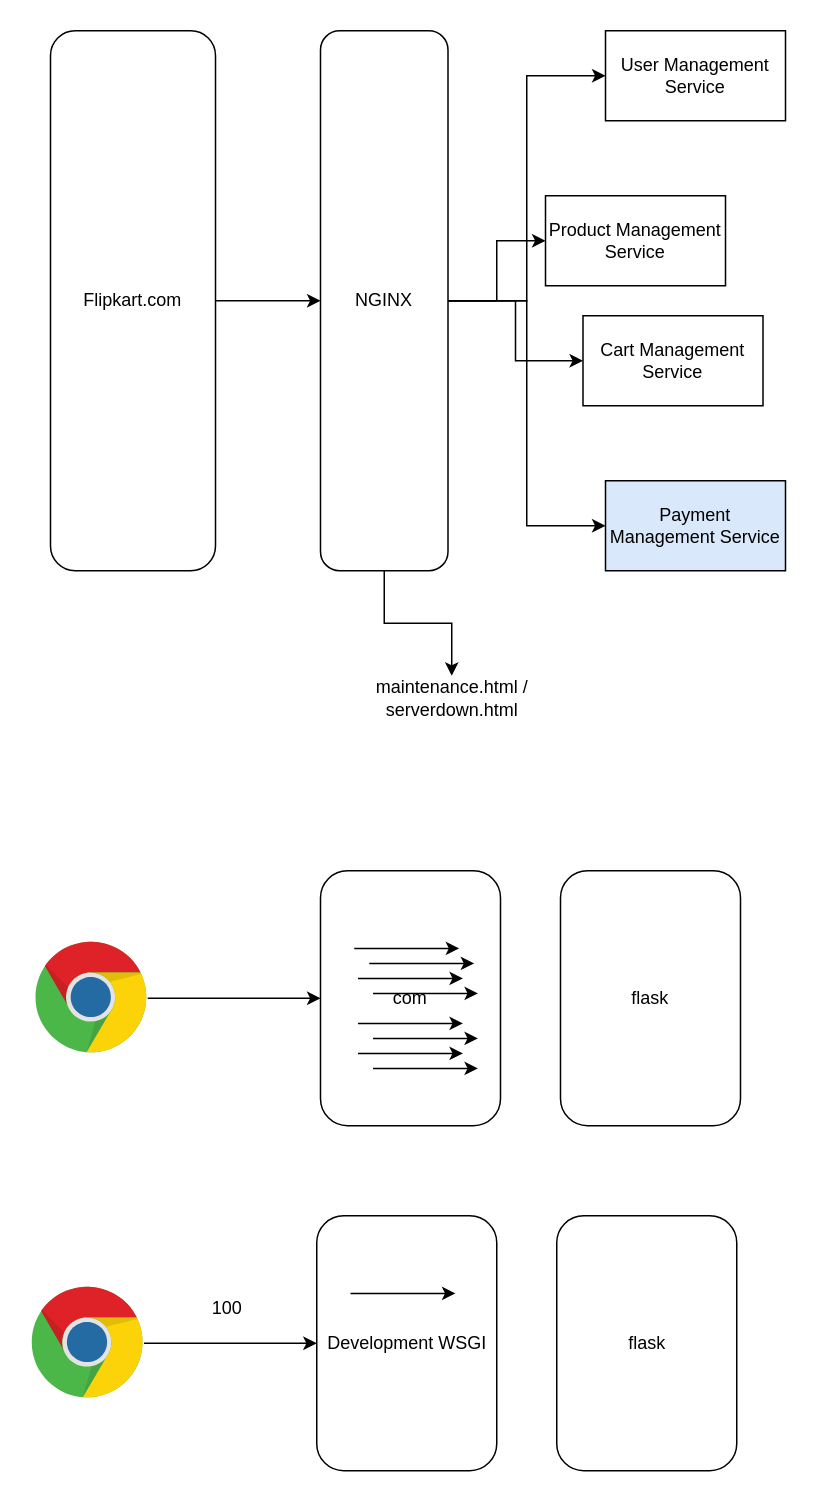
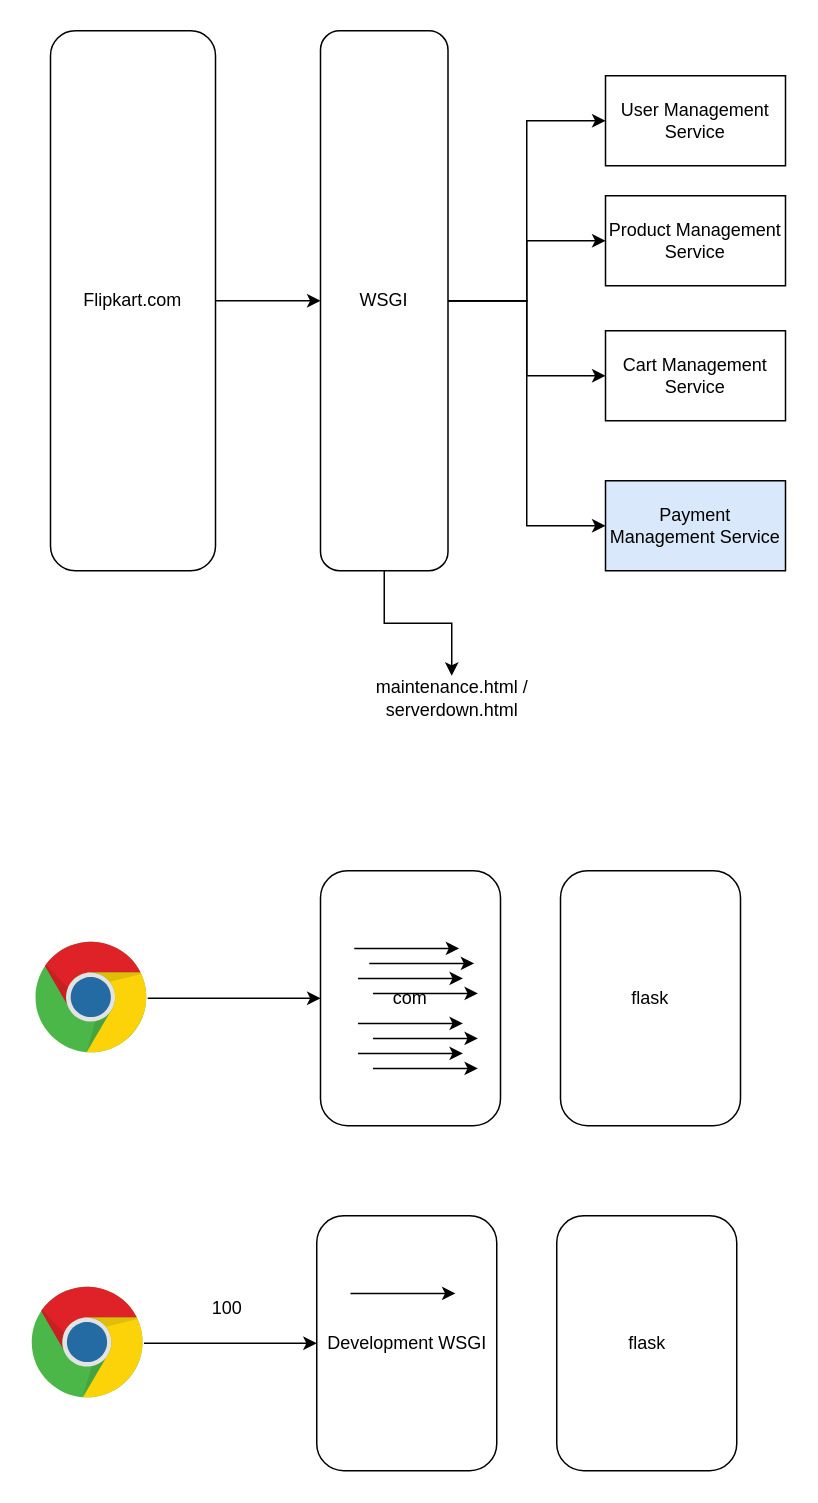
(695, 76) -> (695, 121)
(635, 241) -> (695, 241)
(384, 301) -> (384, 301)
(673, 361) -> (695, 376)
